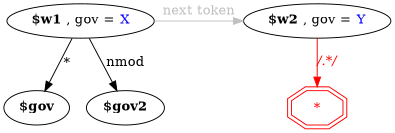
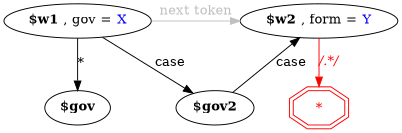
(328, 20) -> (330, 20)
(125, 62) -> (170, 62)
none -> (262, 68)
